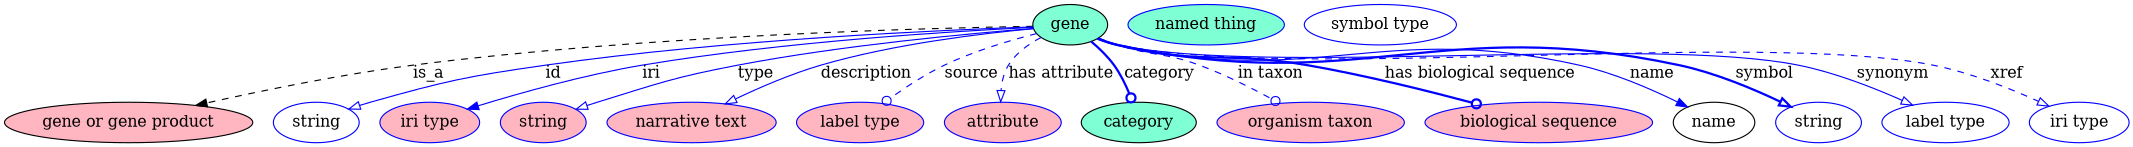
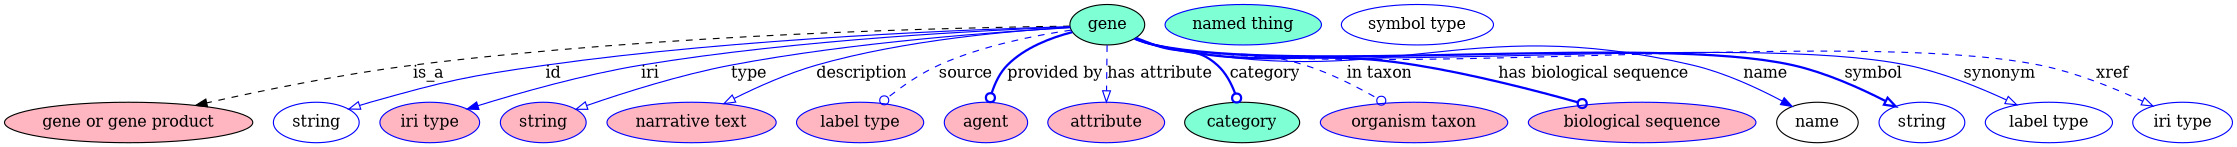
none -> (986, 122)
